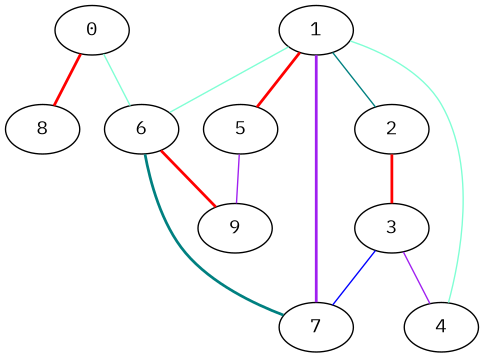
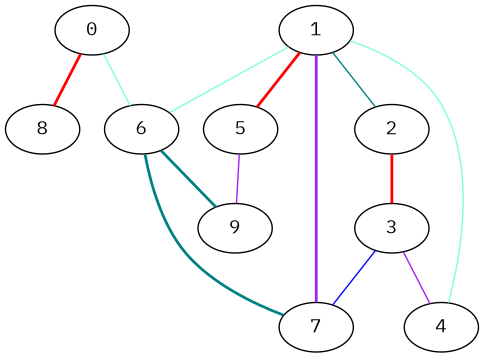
(188, 179) -> (188, 179)
